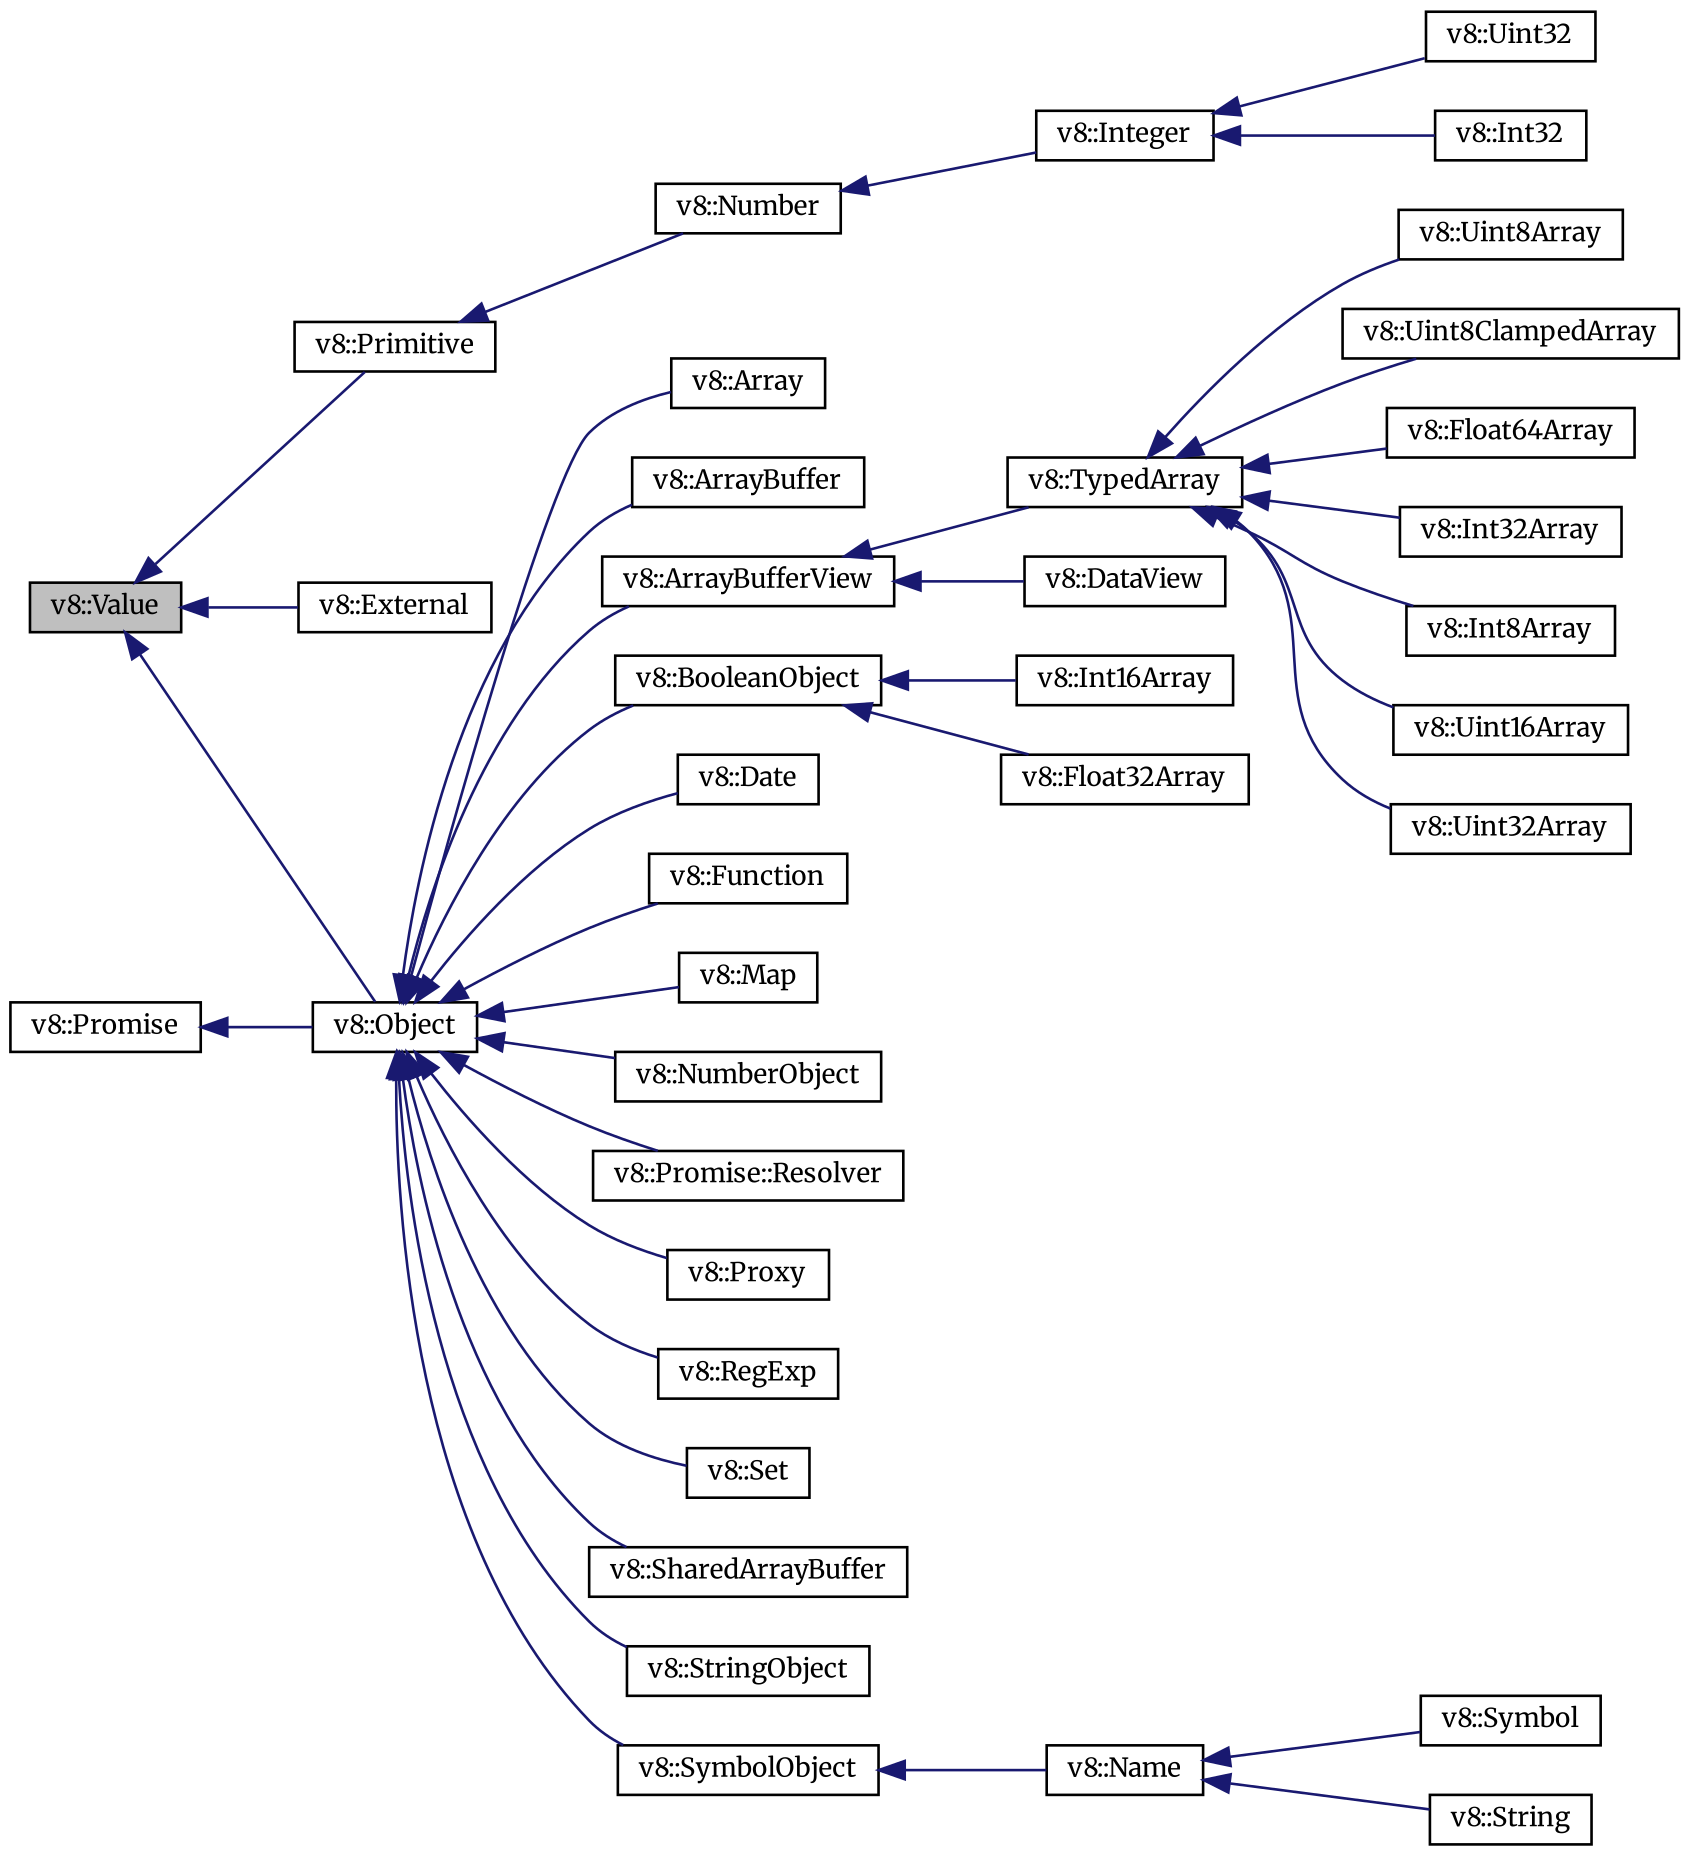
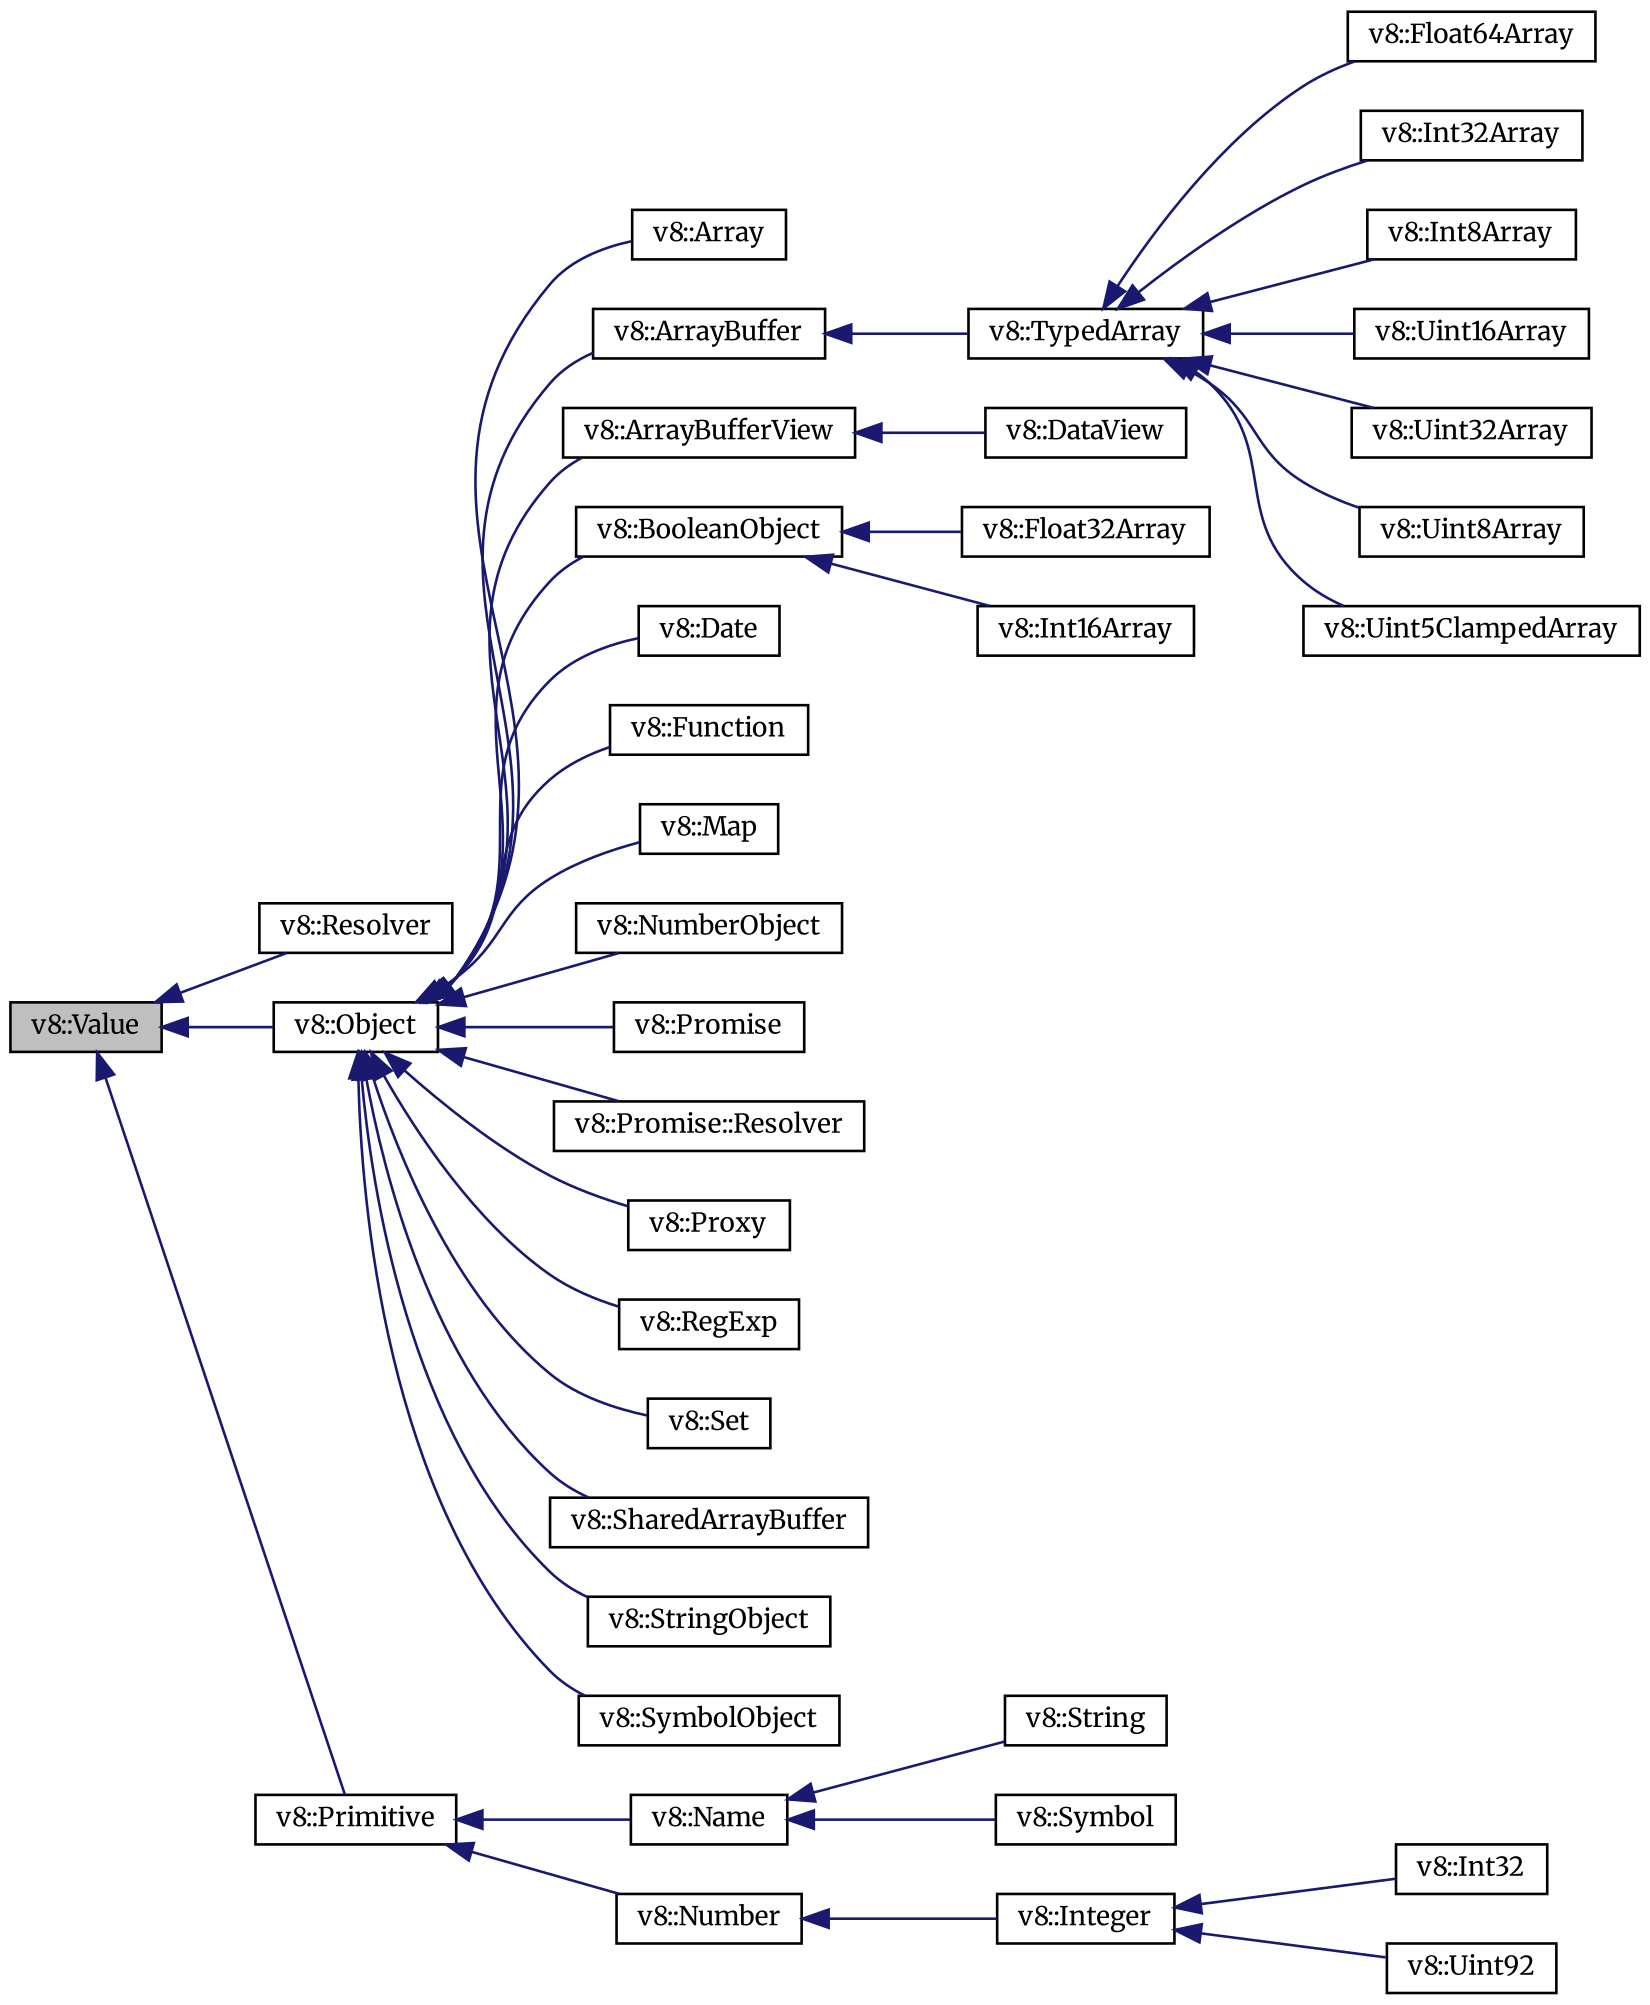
(1511, 36) -> (1472, 1968)
(1511, 334) -> (1472, 631)
(949, 528) -> (910, 334)
(395, 607) -> (356, 928)
(270, 1027) -> (539, 1027)
(976, 1770) -> (557, 1820)
